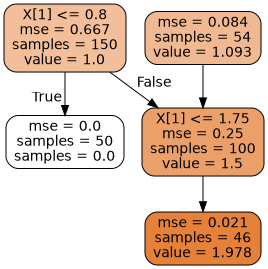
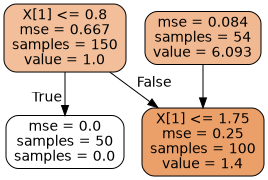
(203, 38) -> (203, 38)
(203, 142) -> (203, 142)
(203, 238) -> none
